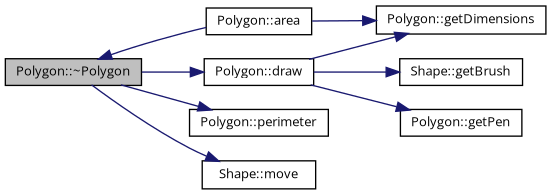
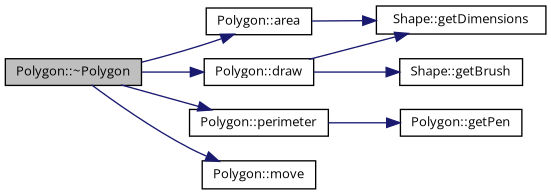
(461, 20) -> (461, 20)
(158, 40) -> (182, 51)
(354, 96) -> (357, 123)
(259, 175) -> (259, 175)
